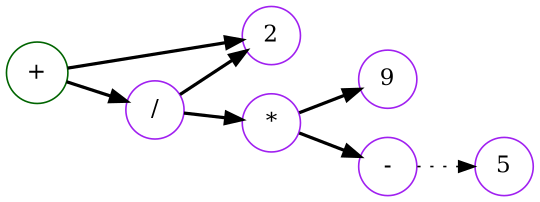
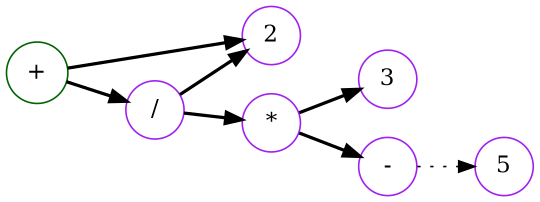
(388, 79) -> (388, 79)
